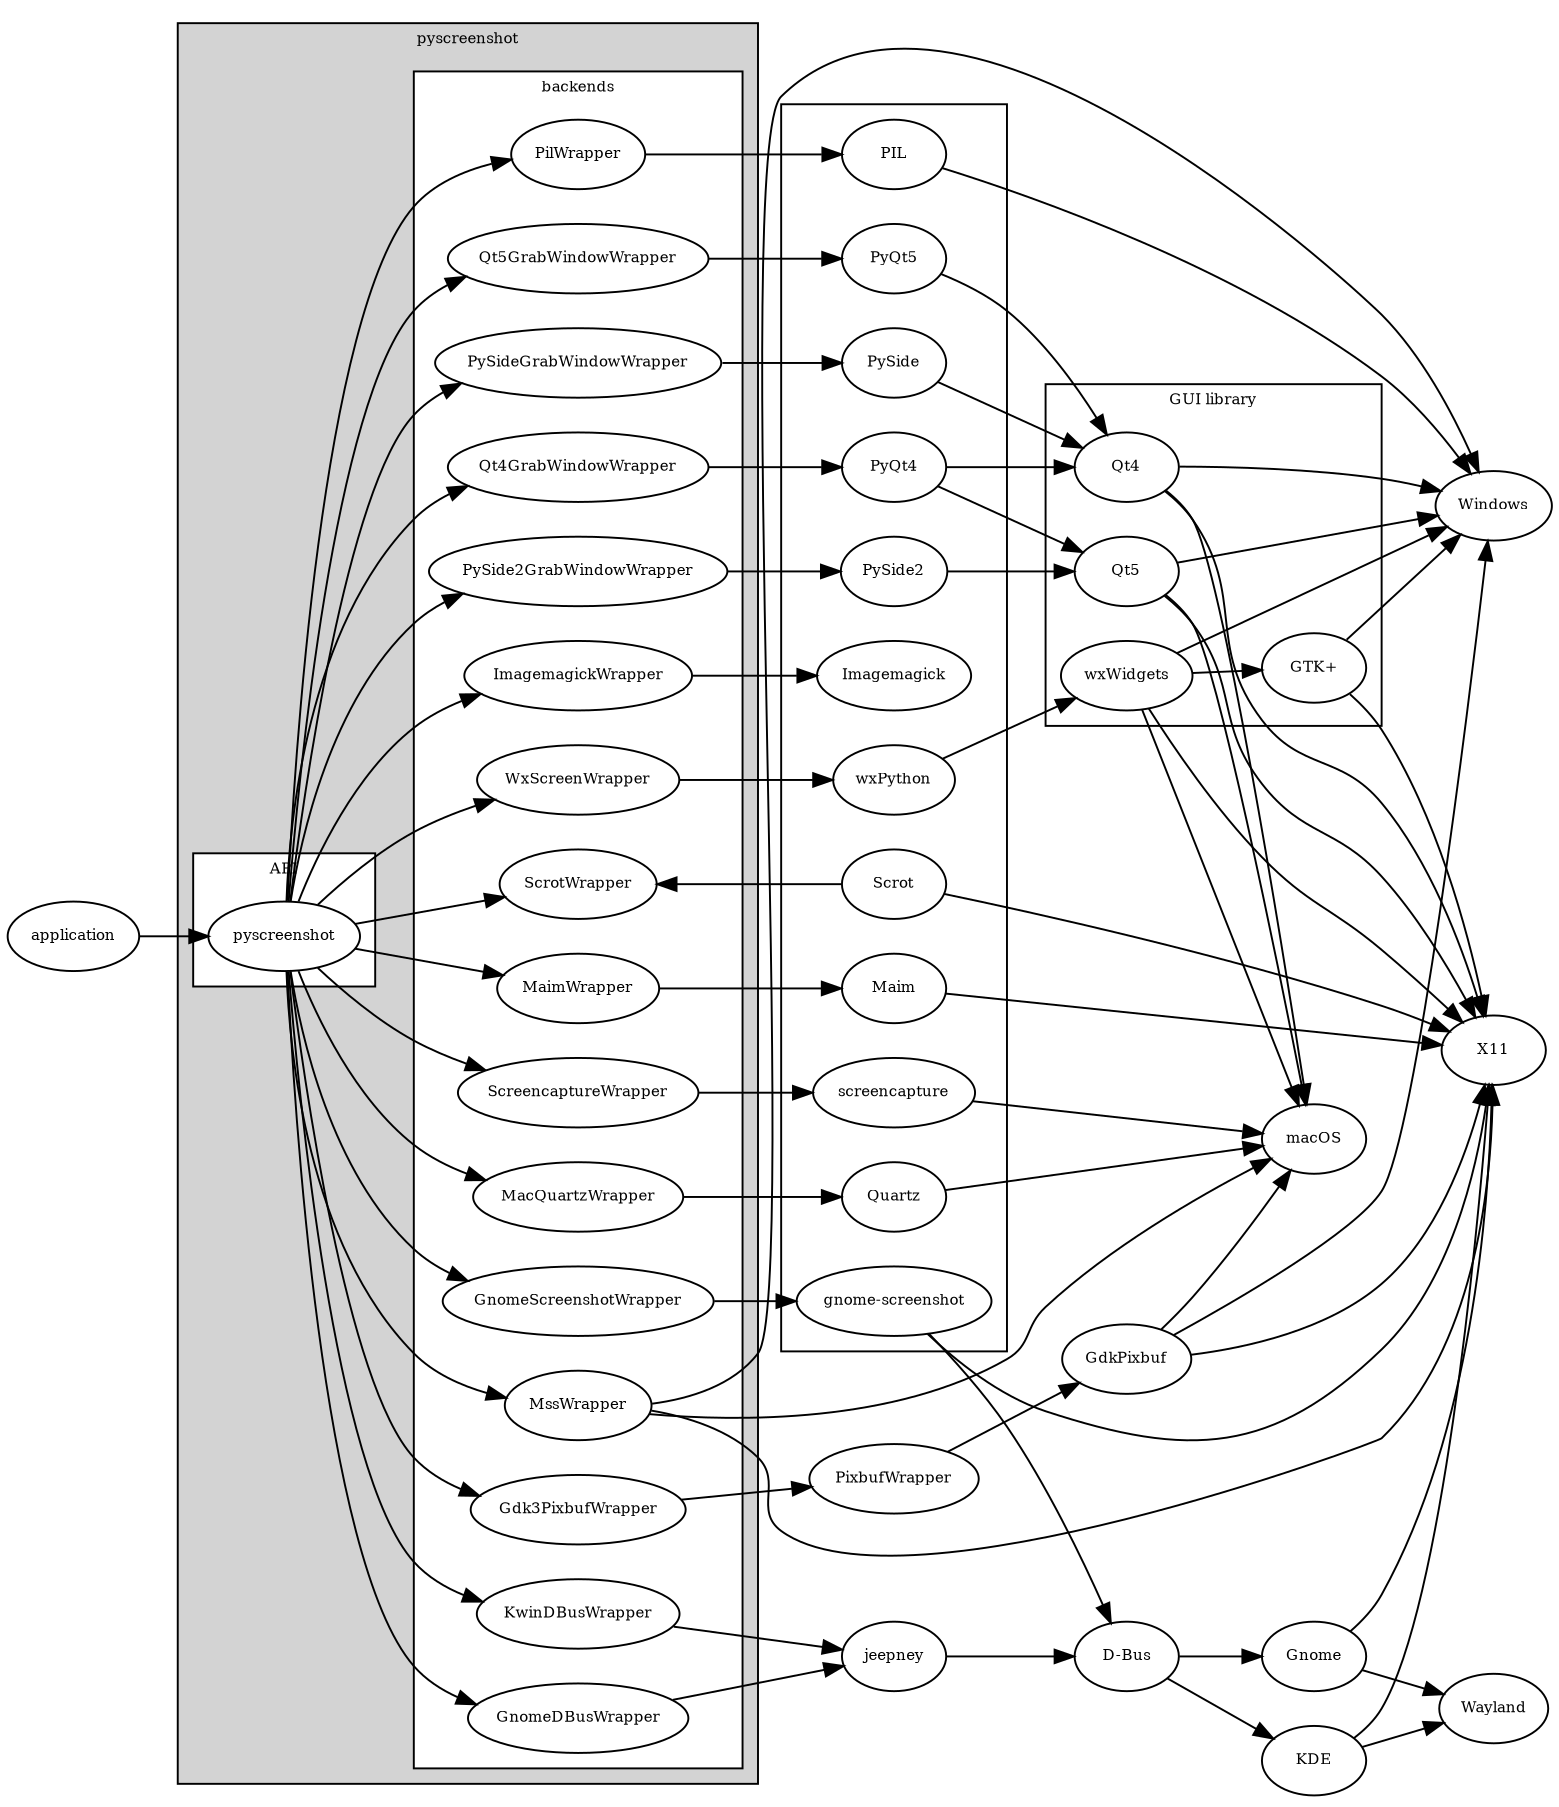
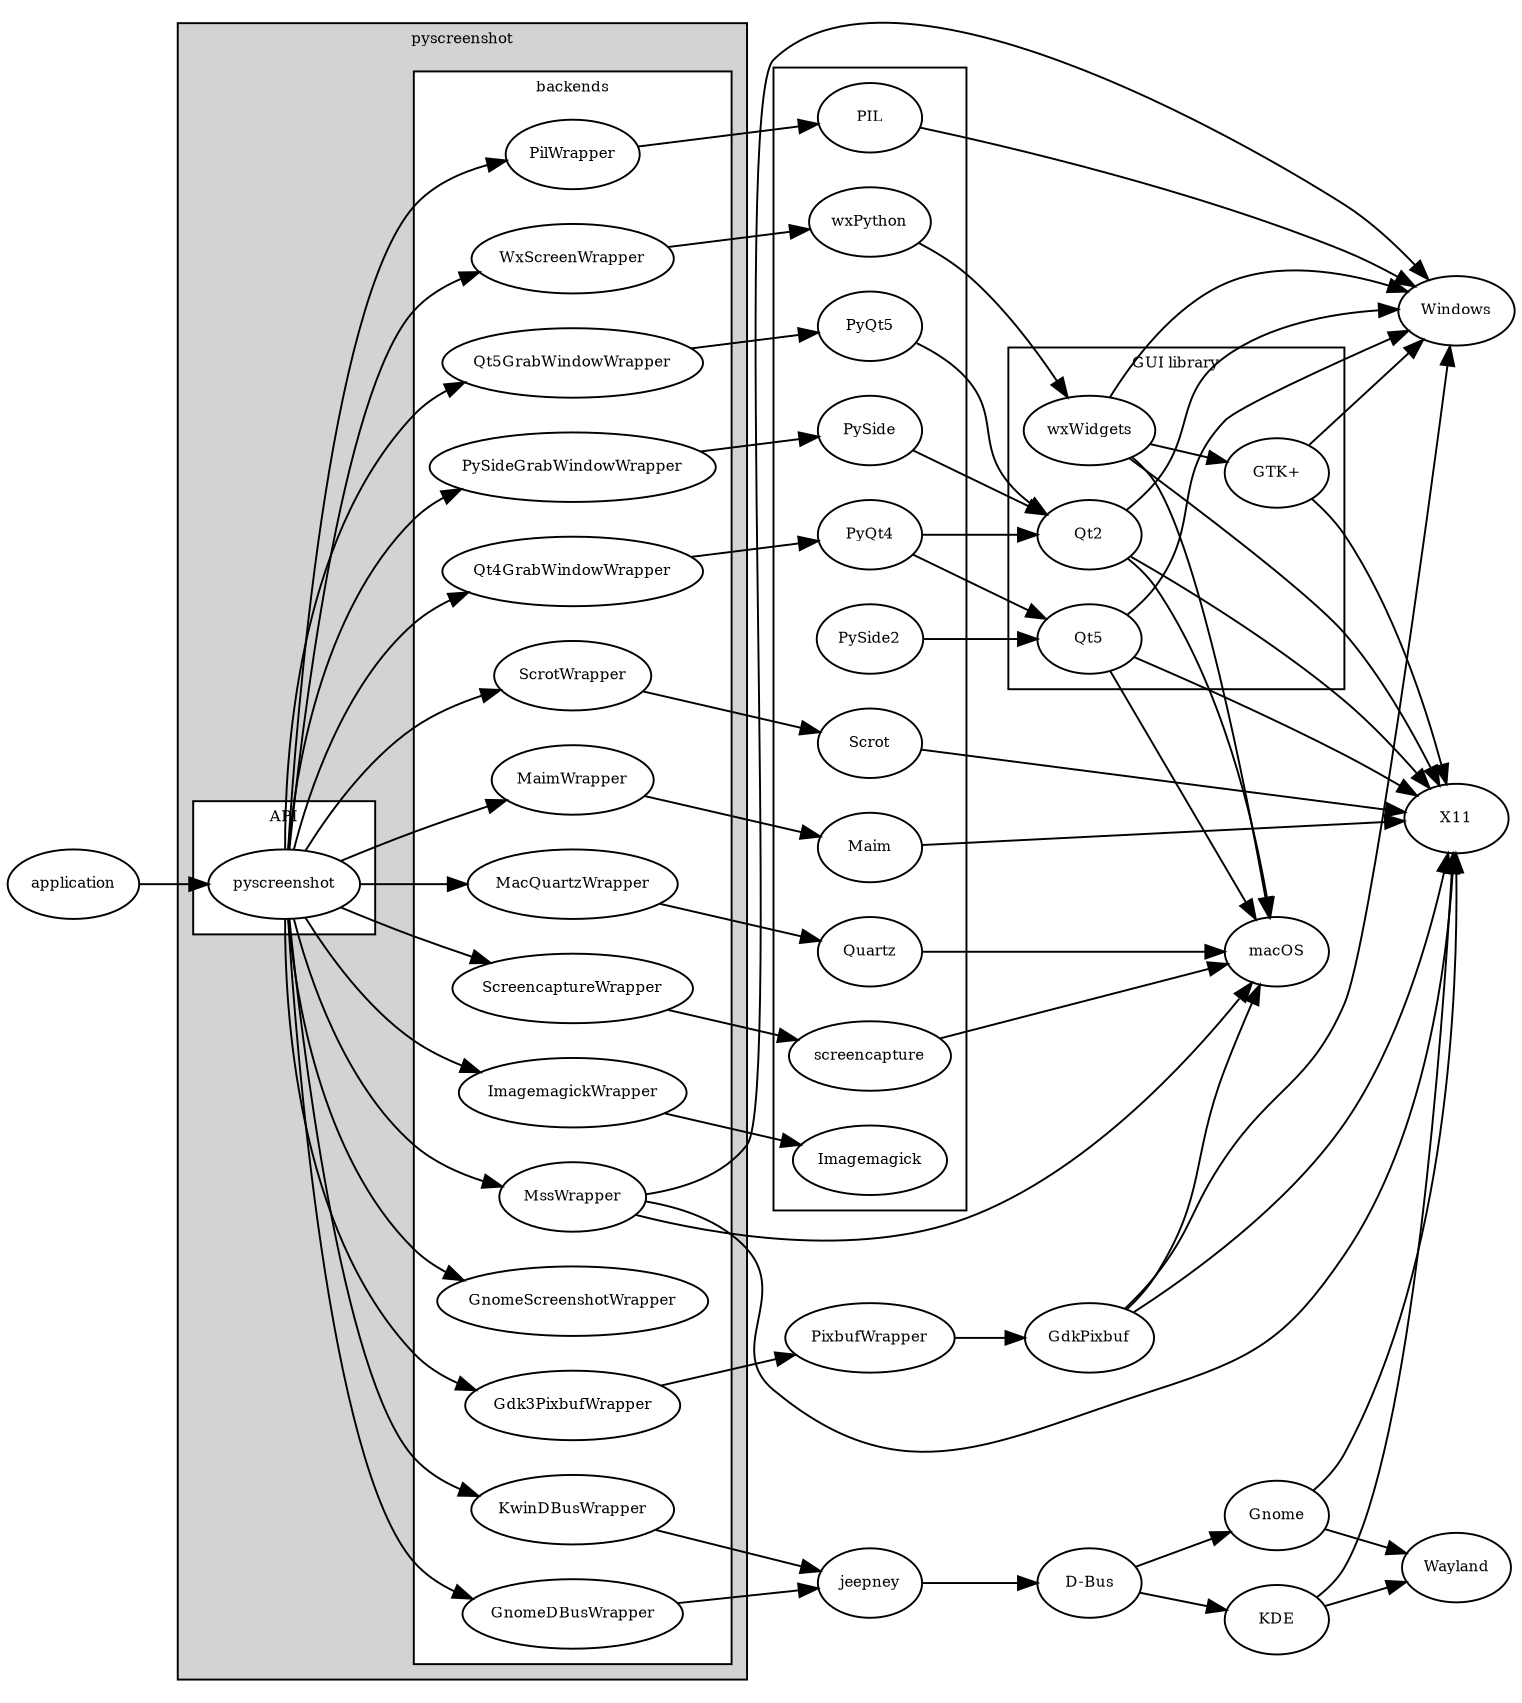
(1127, 467) -> (1090, 535)
(578, 571) -> none
(730, 884) -> (718, 709)
(894, 1301) -> none
